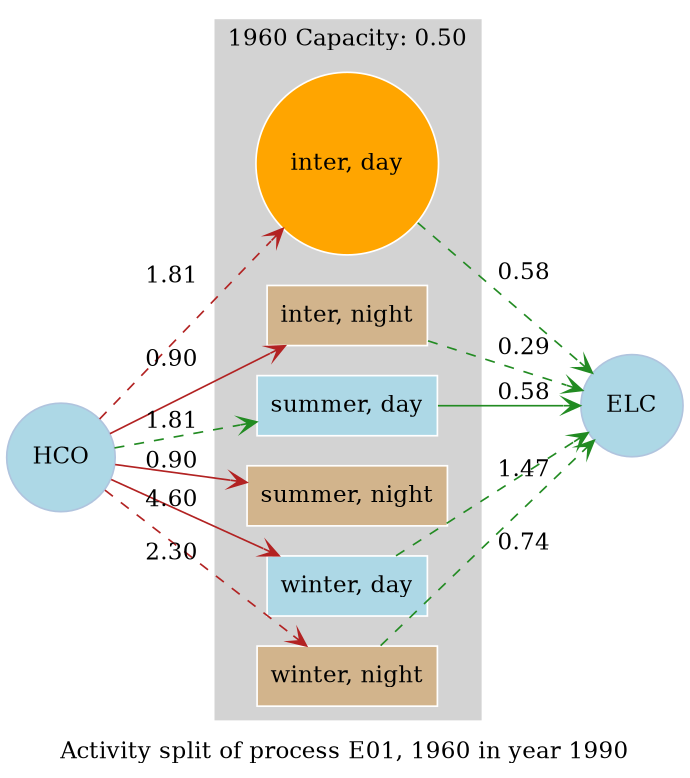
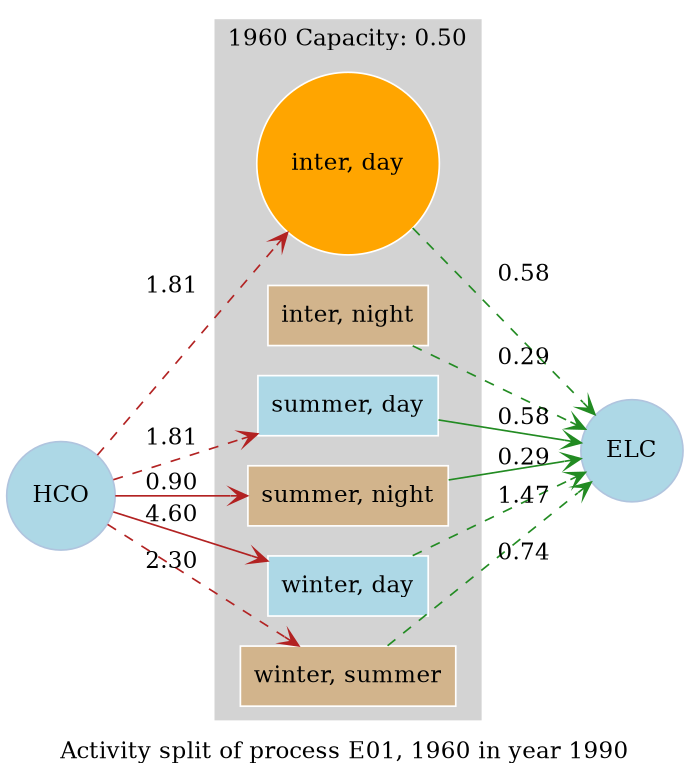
(190, 394) -> none
(177, 436) -> (177, 459)
none -> (506, 471)
(347, 676) -> (348, 676)
